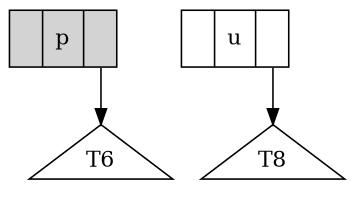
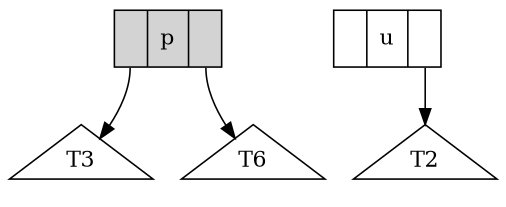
none -> (81, 161)
(273, 161) -> (425, 161)
